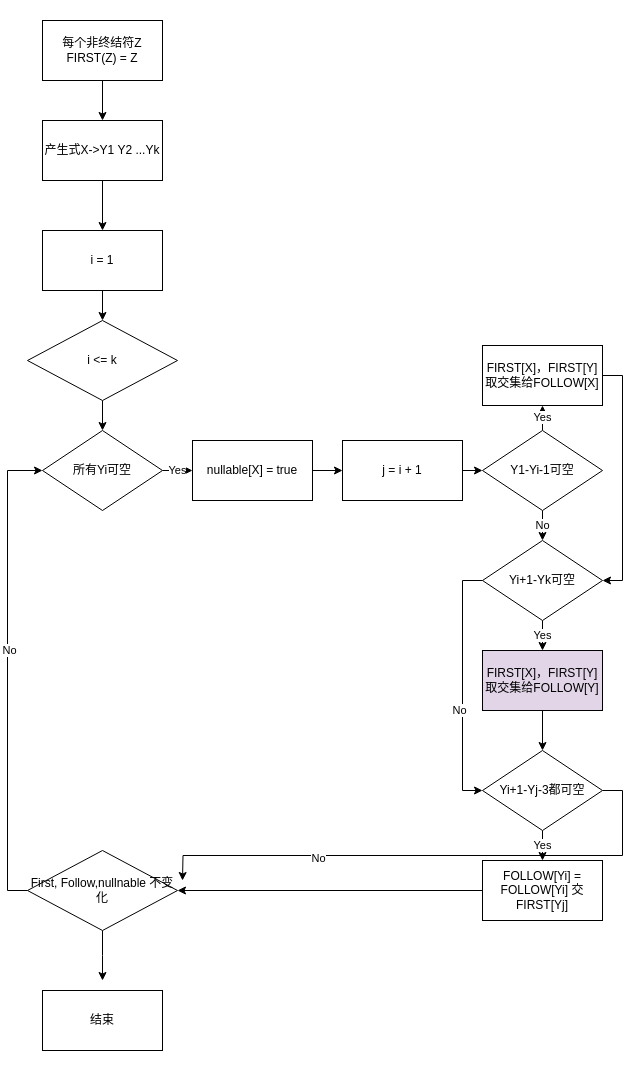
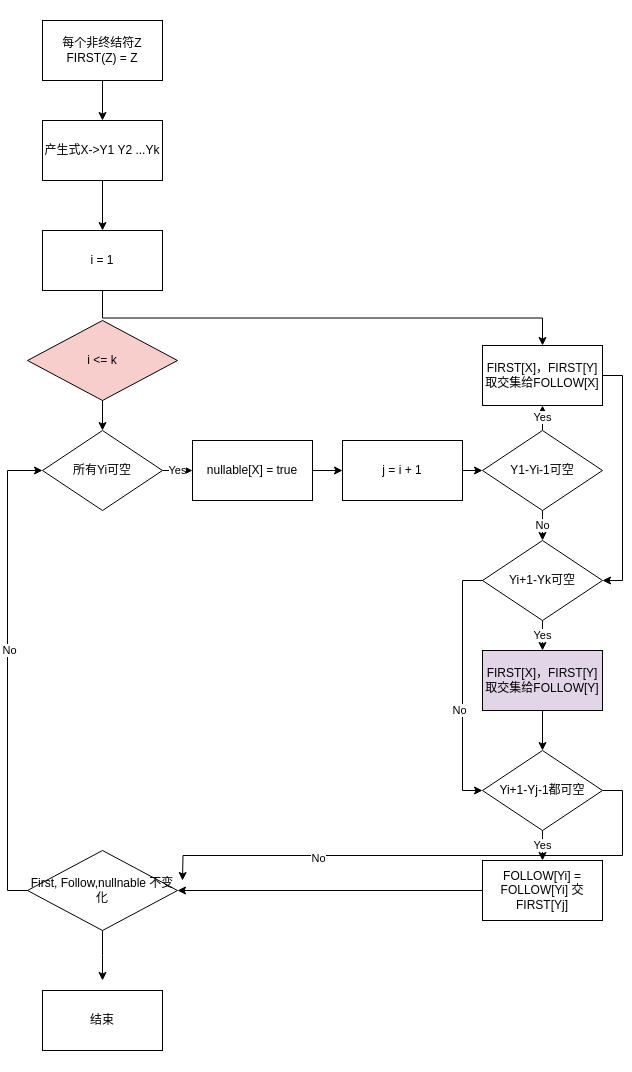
(103, 312) -> (330, 318)
(103, 361) -> (103, 361)
(543, 791) -> (543, 791)
